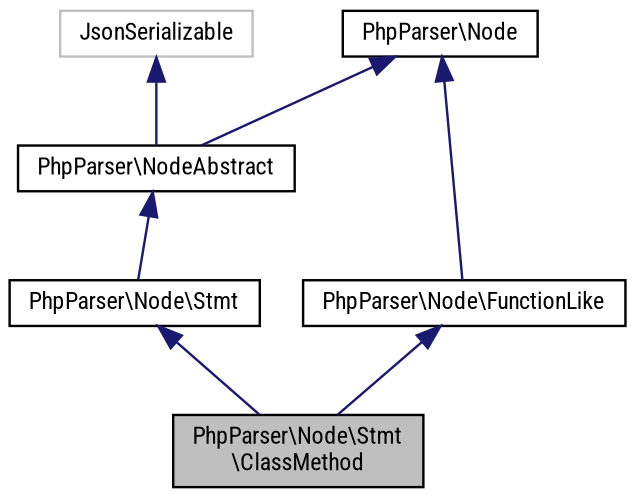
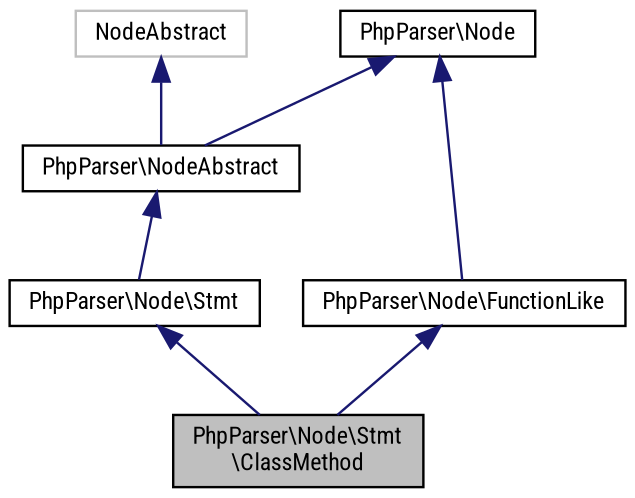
(156, 34) -> (161, 34)
